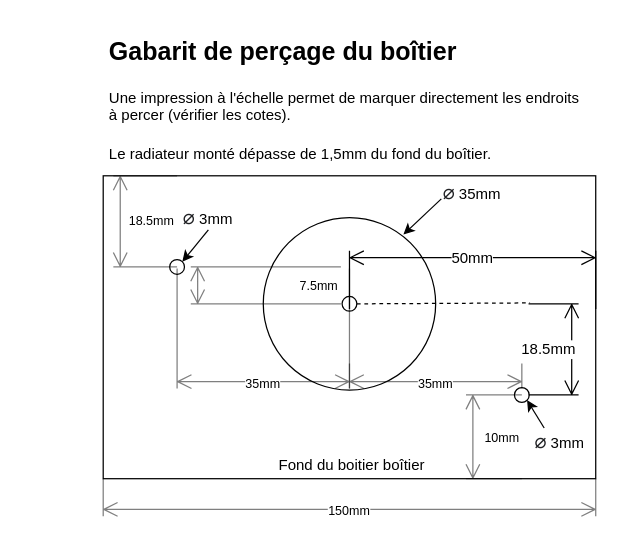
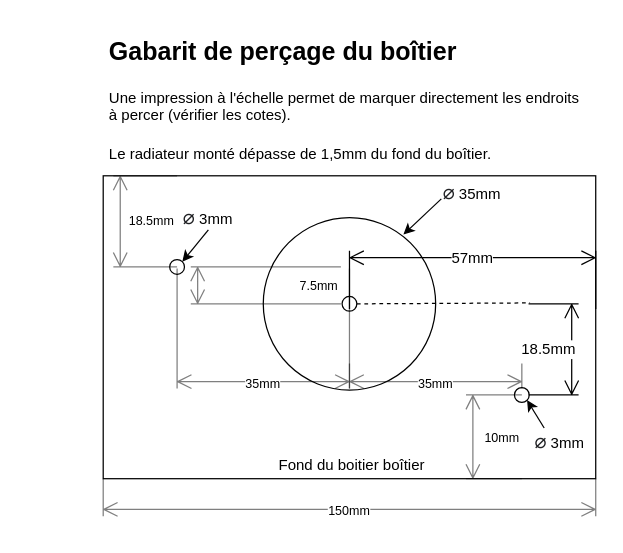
(473, 258) -> (473, 258)
